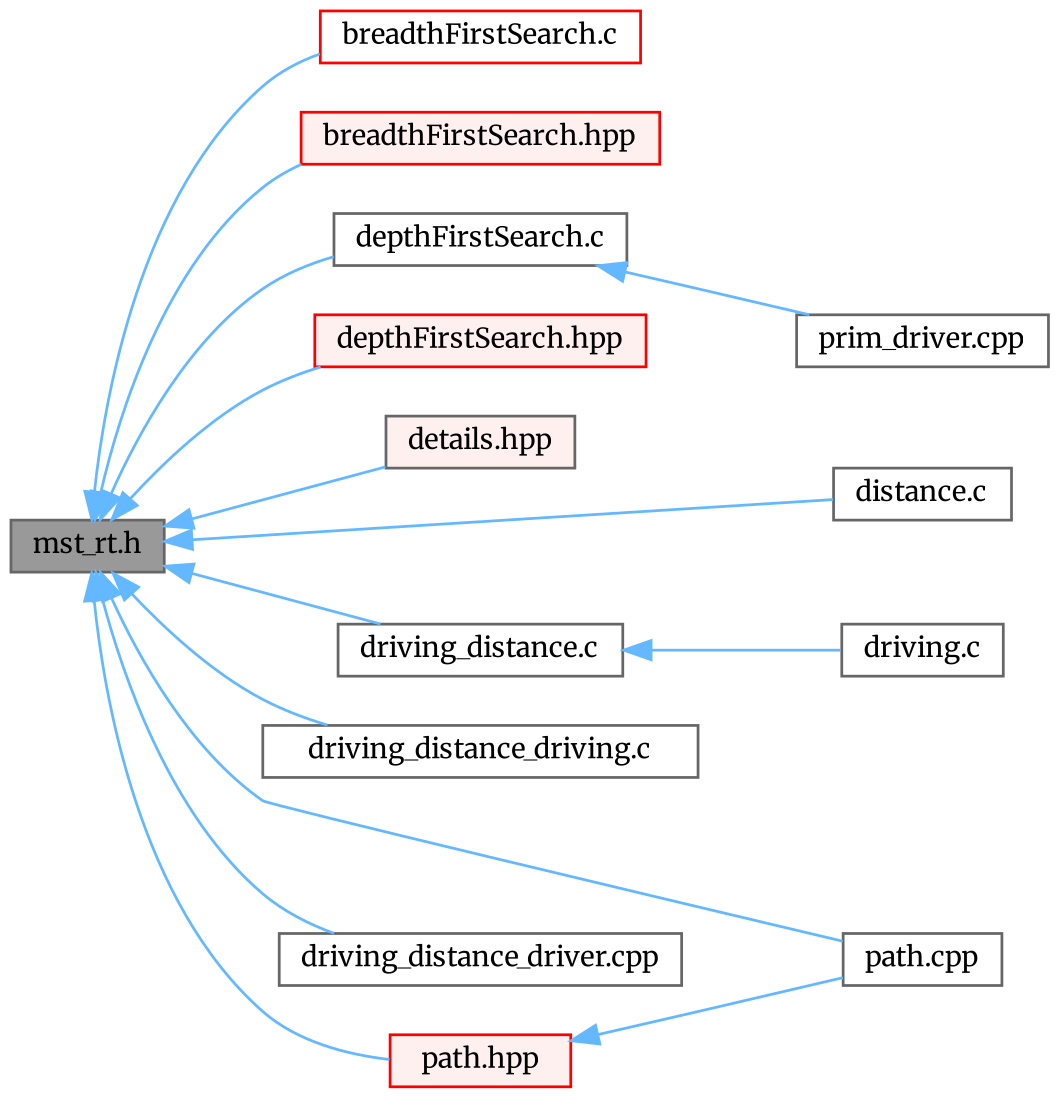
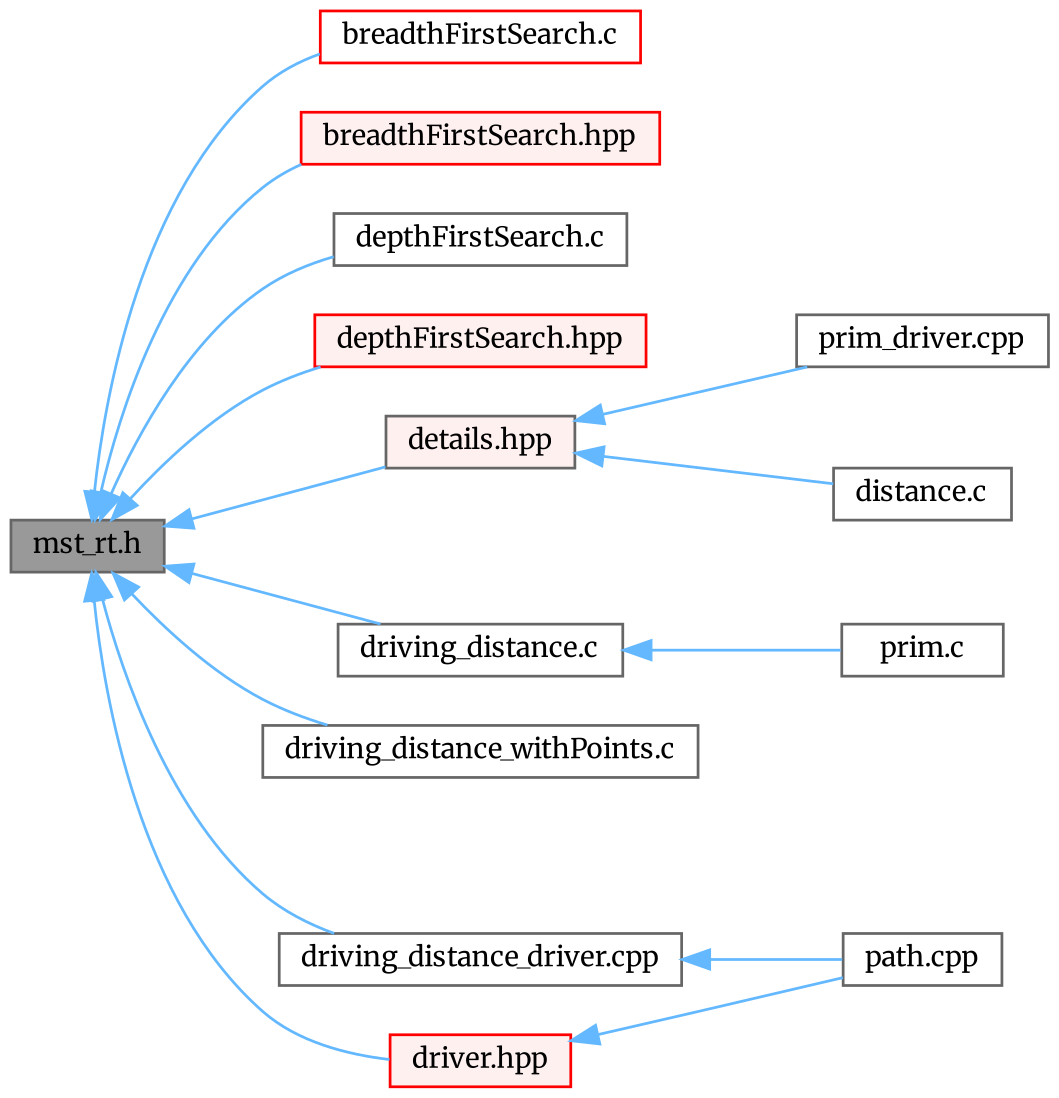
(717, 293) -> (705, 391)
(513, 520) -> (718, 470)
(923, 650) -> (923, 650)
(480, 751) -> (480, 751)
(428, 842) -> (776, 959)
(480, 1061) -> (480, 1061)
